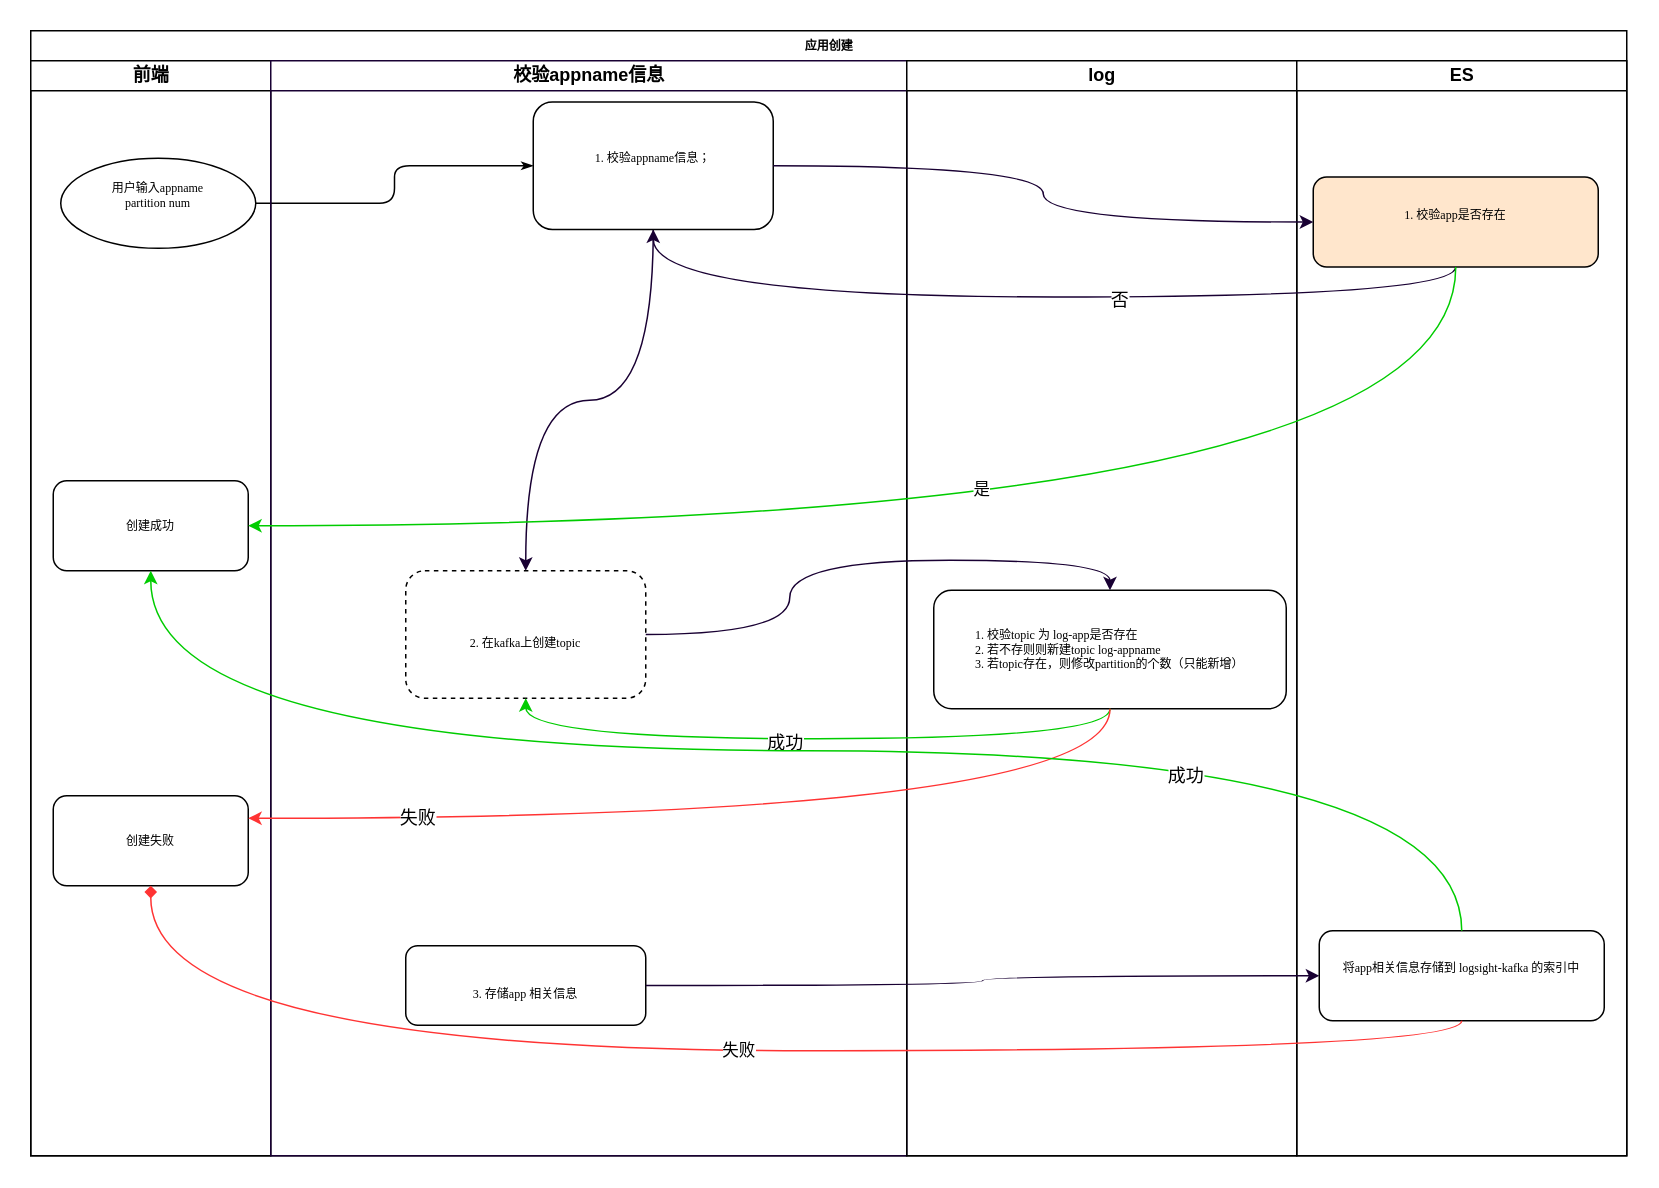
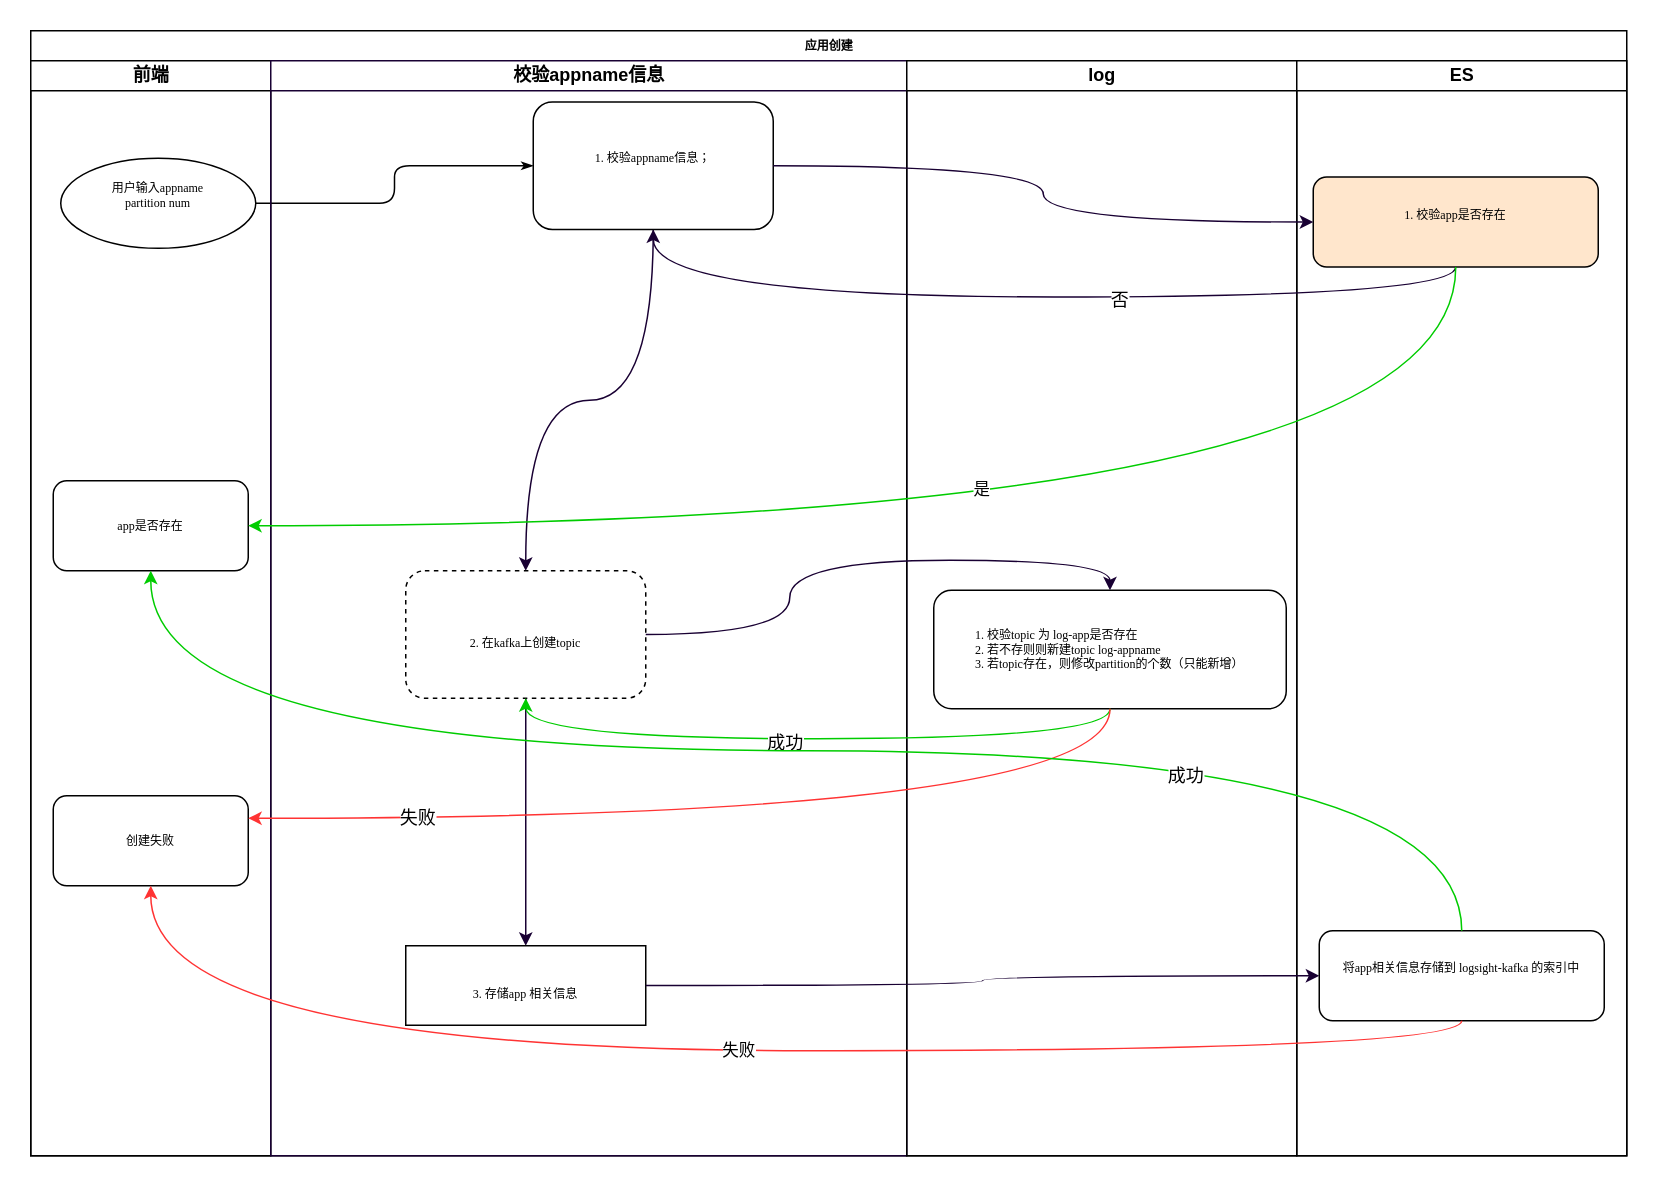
(151, 526) -> (151, 526)
none -> (526, 826)
(151, 898) -> (151, 897)
(526, 986) -> (526, 986)
